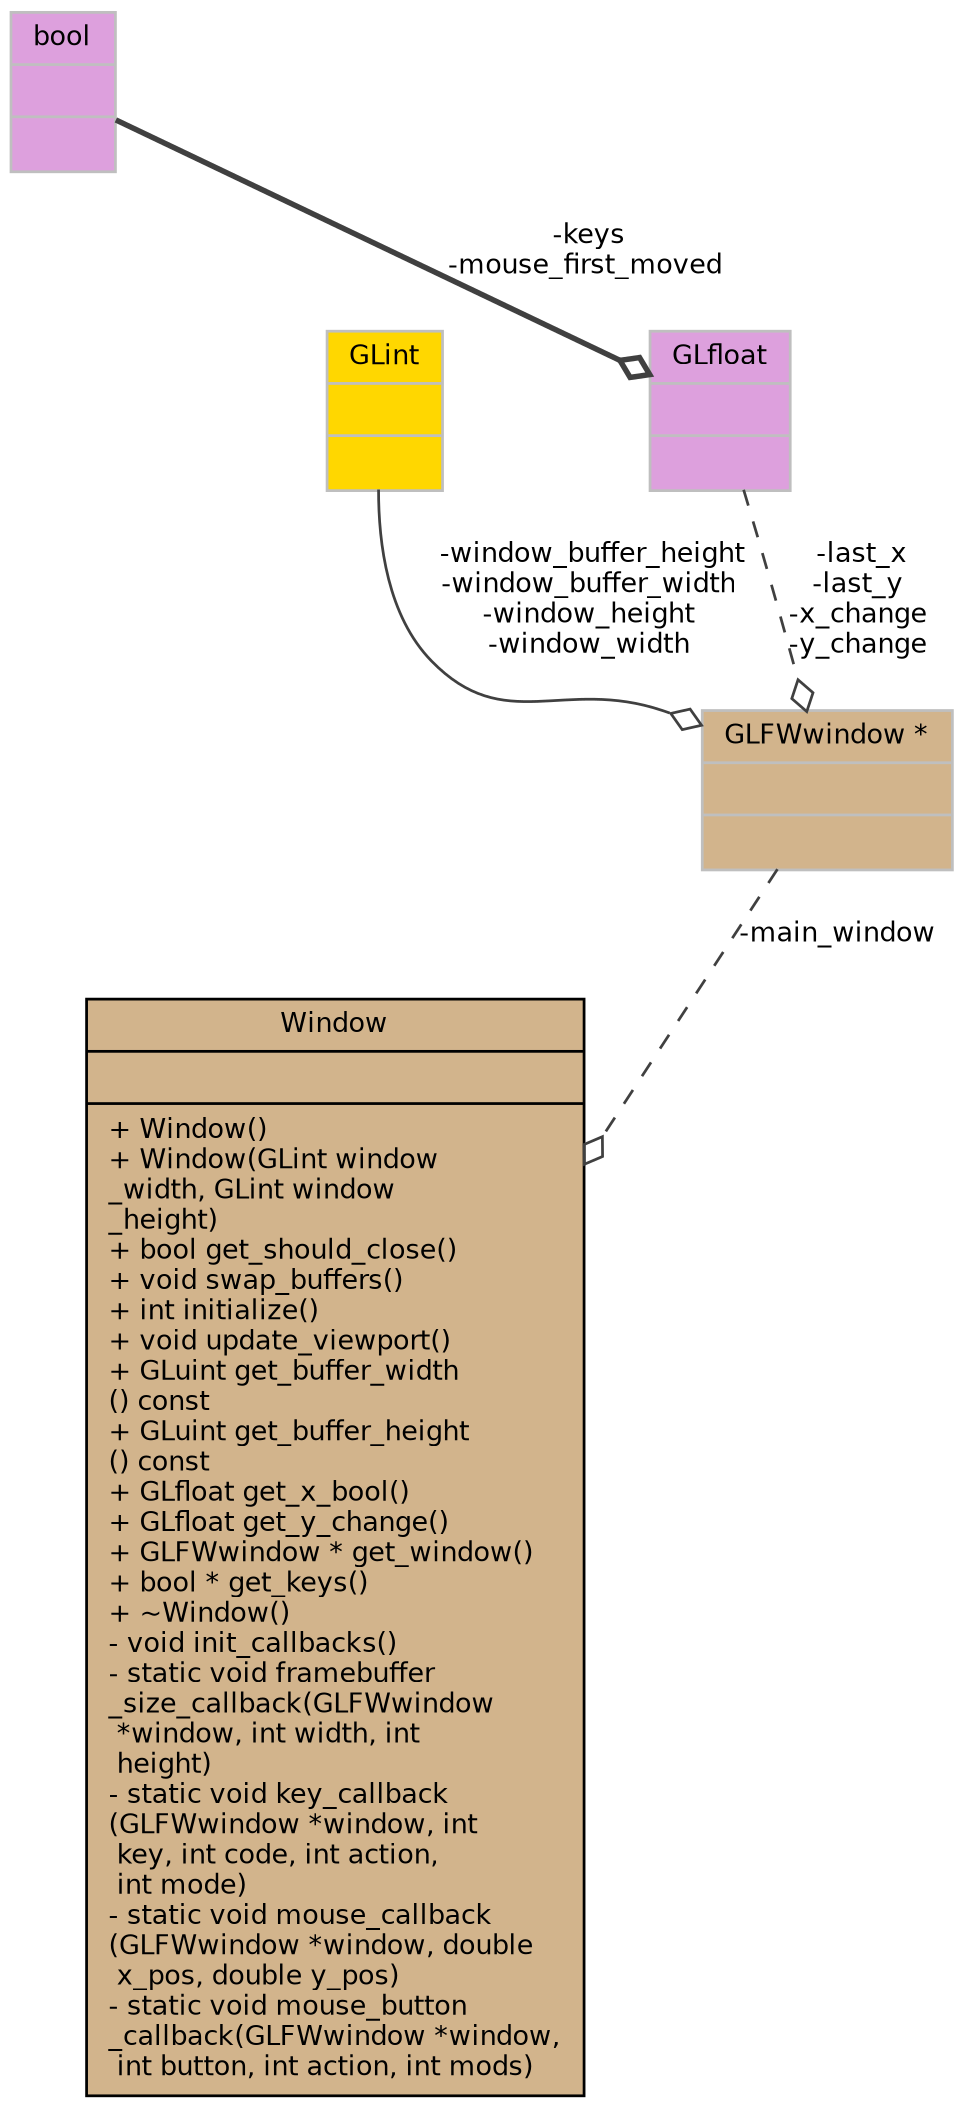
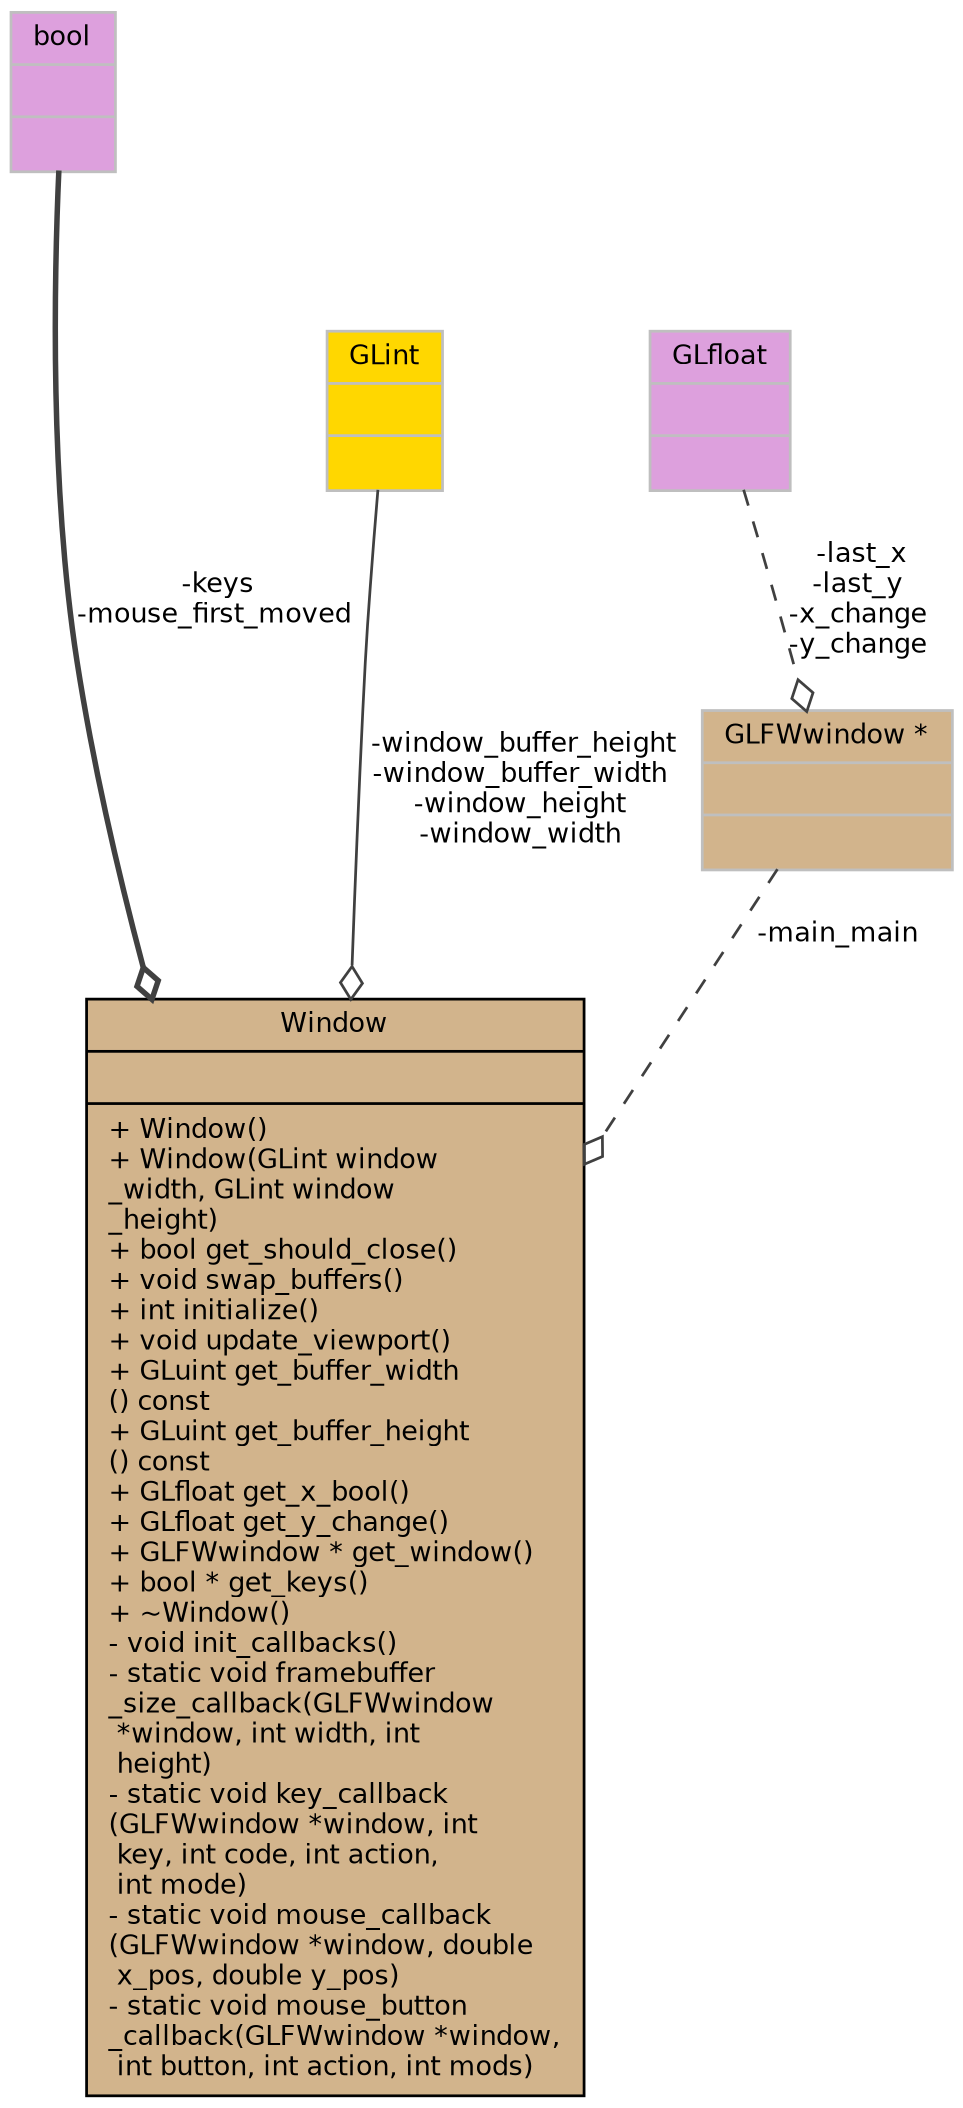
(368, 240) -> (66, 572)
(457, 683) -> (362, 727)
(834, 935) -> (834, 935)
